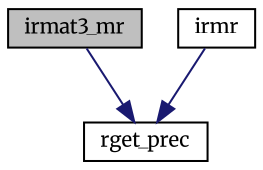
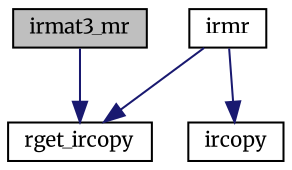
(146, 142) -> (80, 142)
none -> (236, 142)
